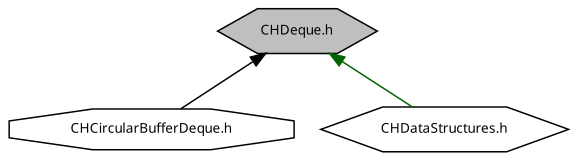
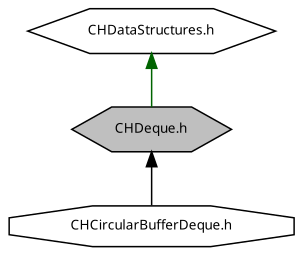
(377, 84) -> (152, 88)
